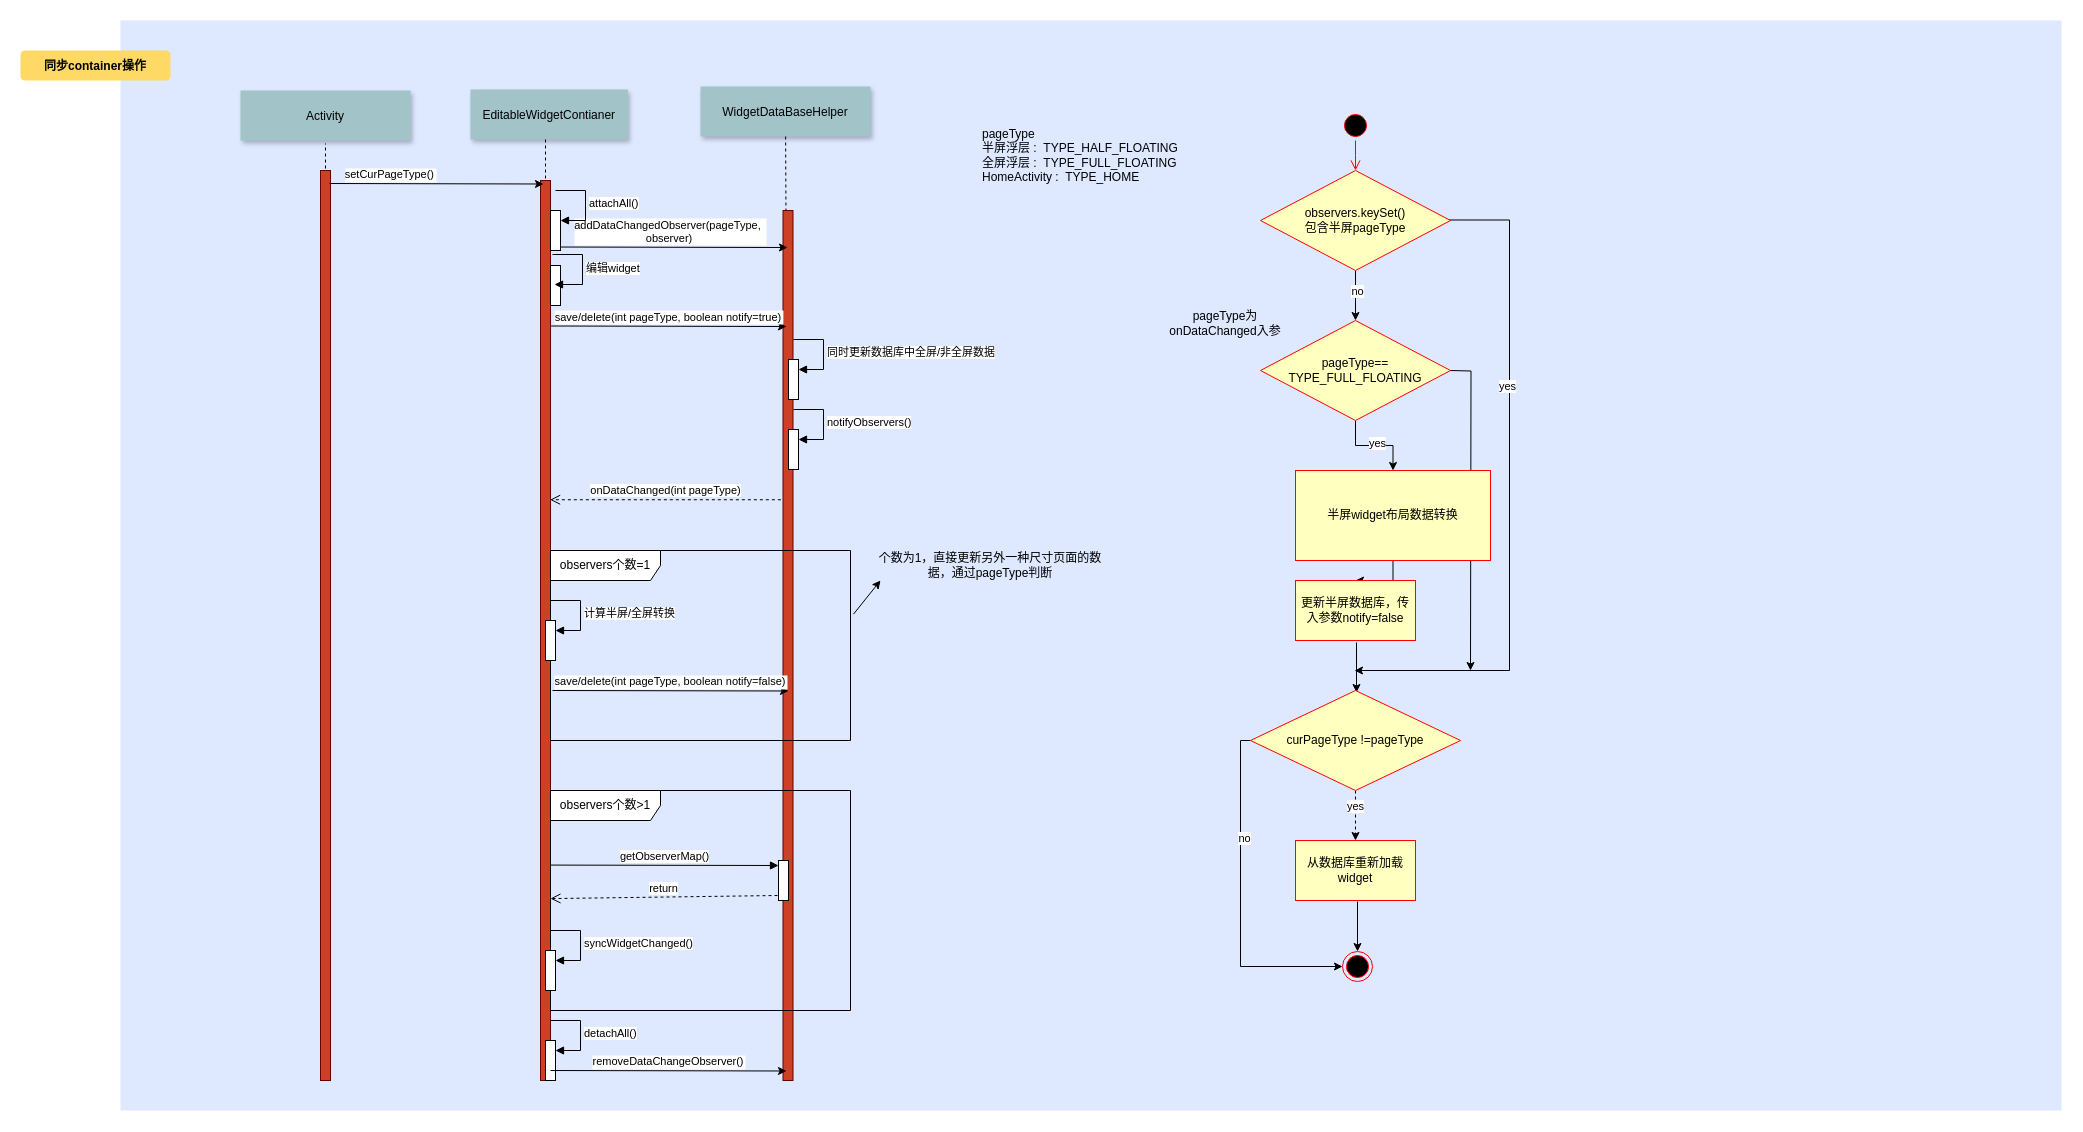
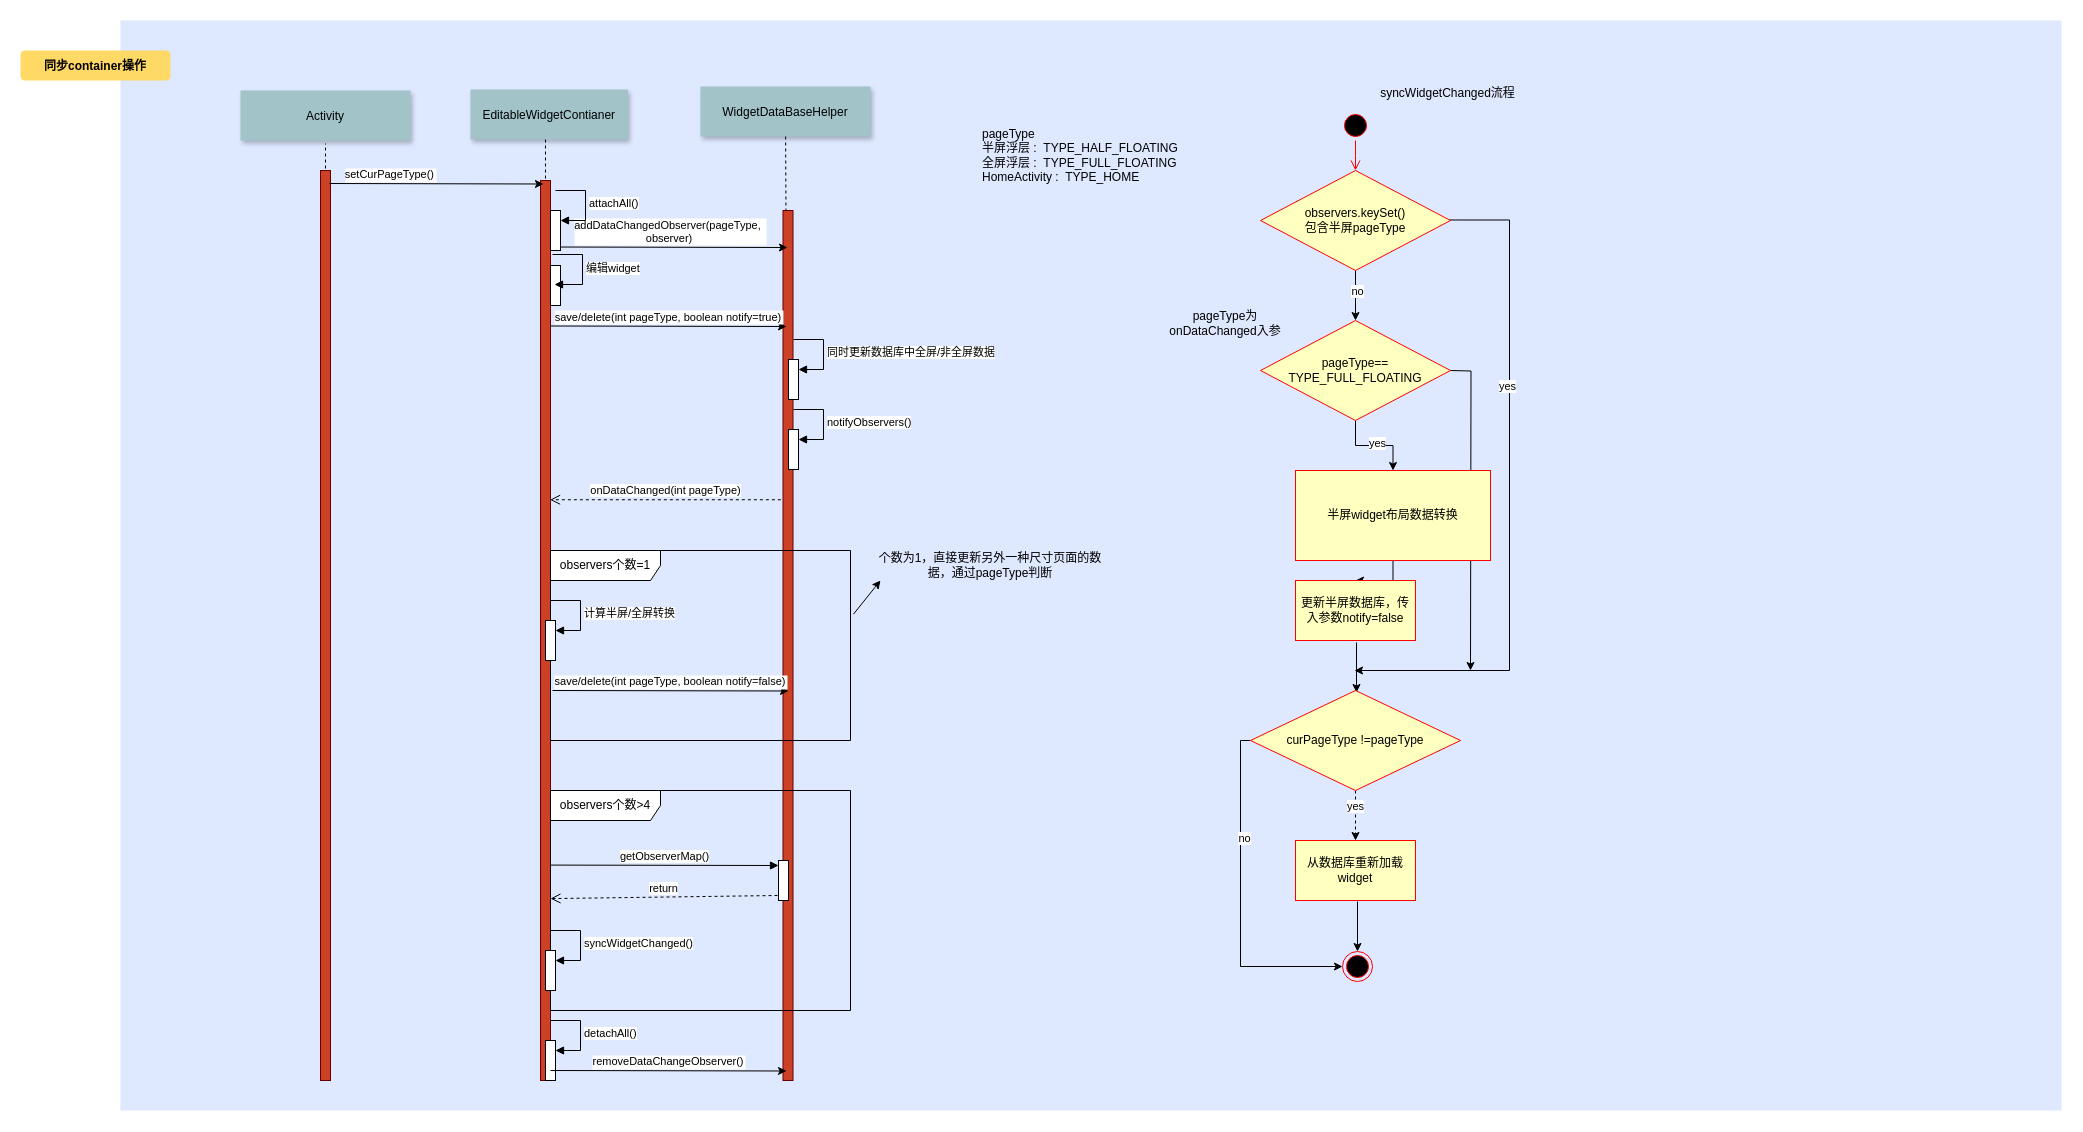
none -> (1448, 93)
(606, 806) -> (606, 806)
